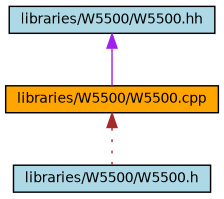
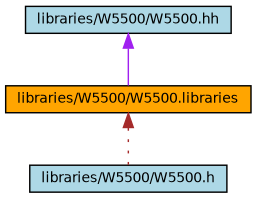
(112, 99) -> (128, 99)
